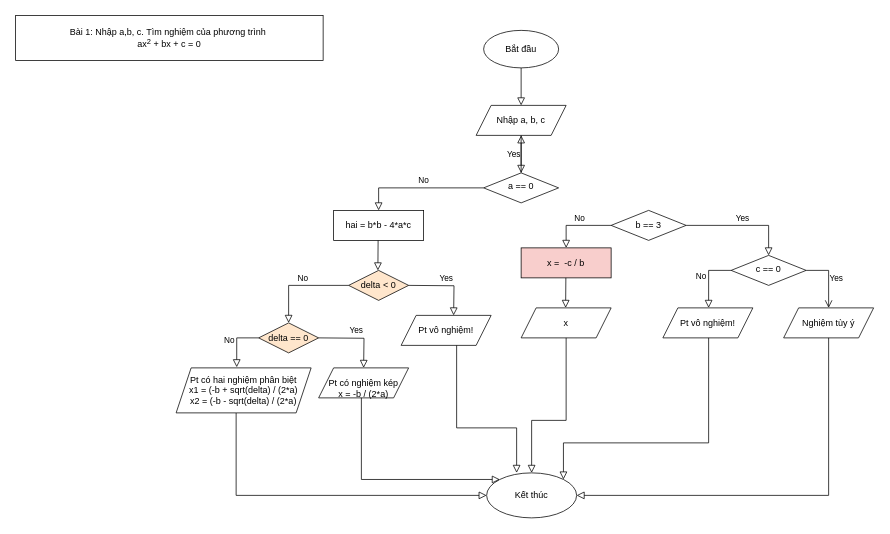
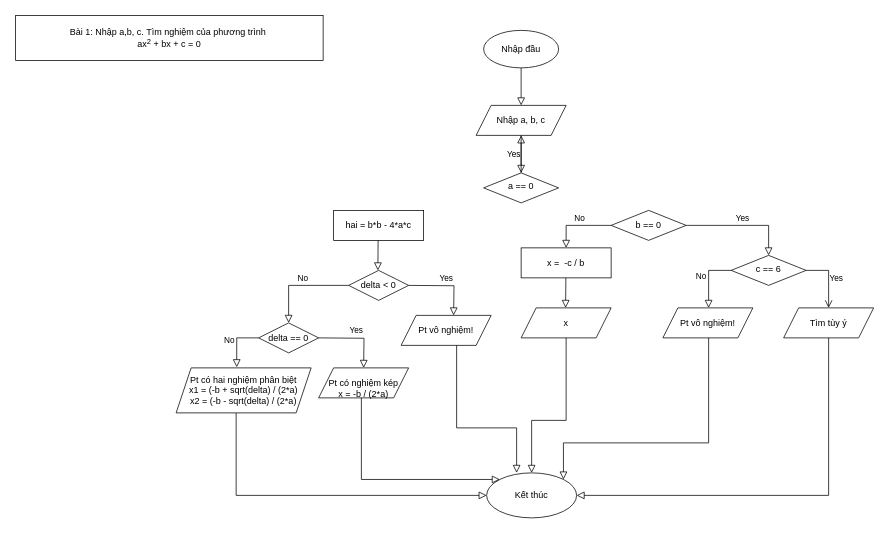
(521, 49) -> (521, 49)
(424, 188) -> none
(648, 225) -> (648, 225)
(566, 263) -> (566, 263)
(768, 269) -> (768, 269)
(378, 285) -> (378, 285)
(828, 323) -> (828, 323)
(288, 338) -> (288, 338)
